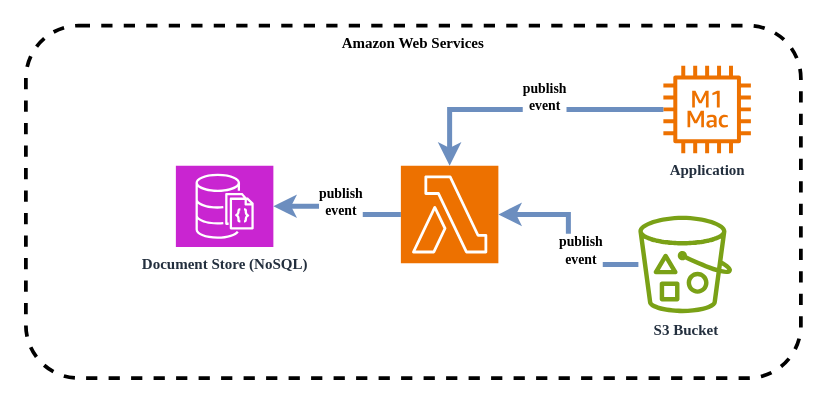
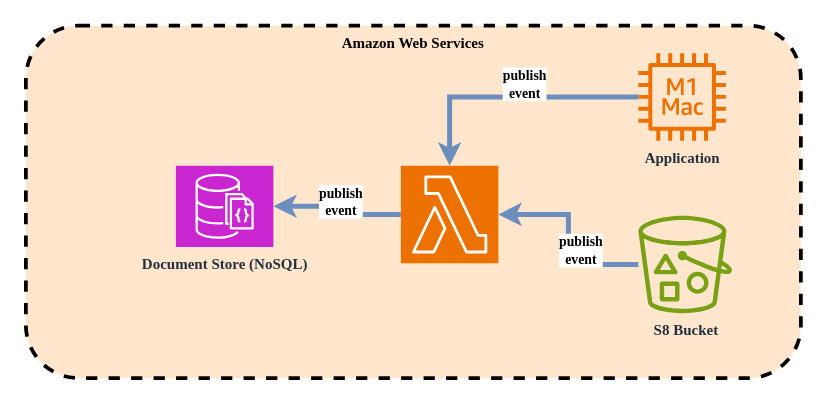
(413, 43) -> (413, 43)
(707, 109) -> (682, 97)
(686, 331) -> (686, 331)
